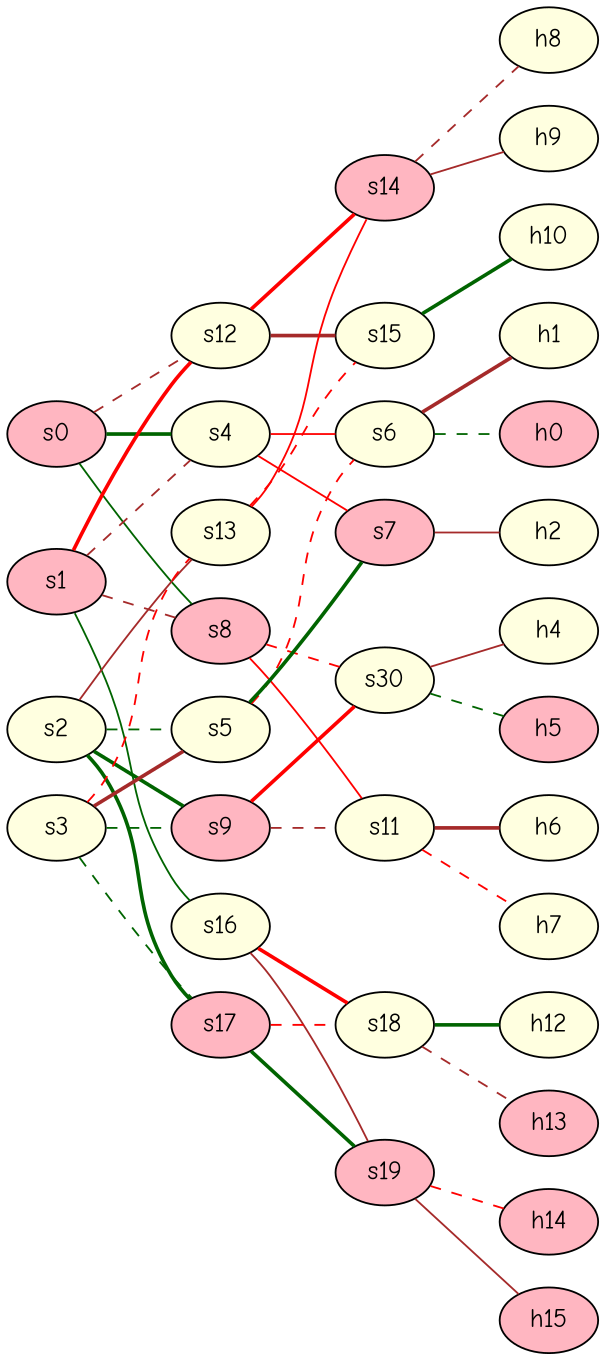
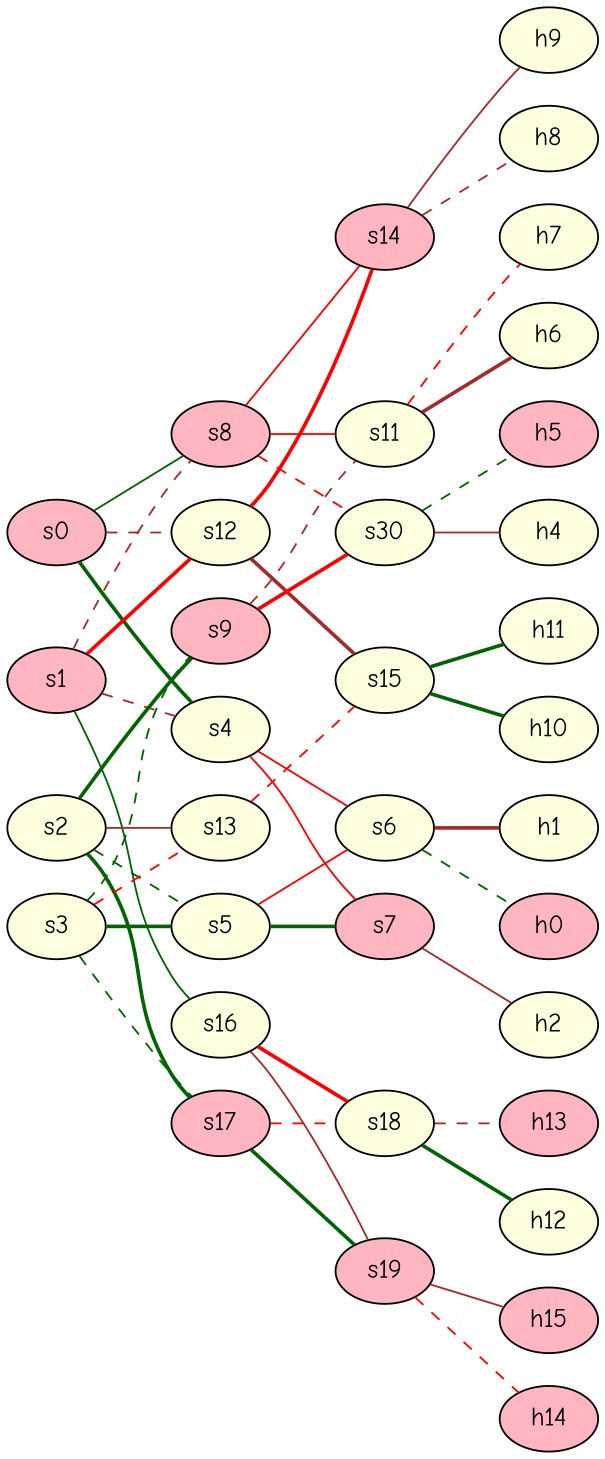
(312, 365) -> (303, 335)
(303, 582) -> (303, 877)
none -> (549, 631)
(150, 772) -> (139, 926)
